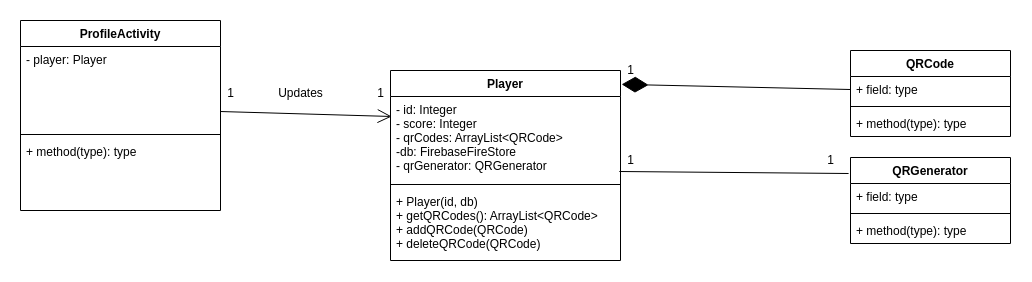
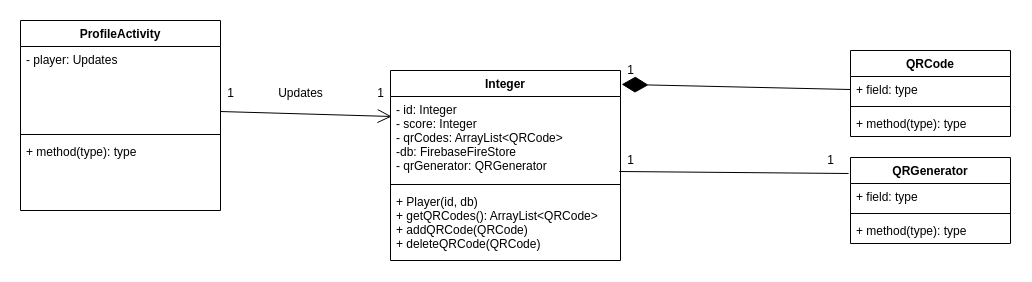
(72, 60) -> (77, 60)
(505, 84) -> (505, 84)
